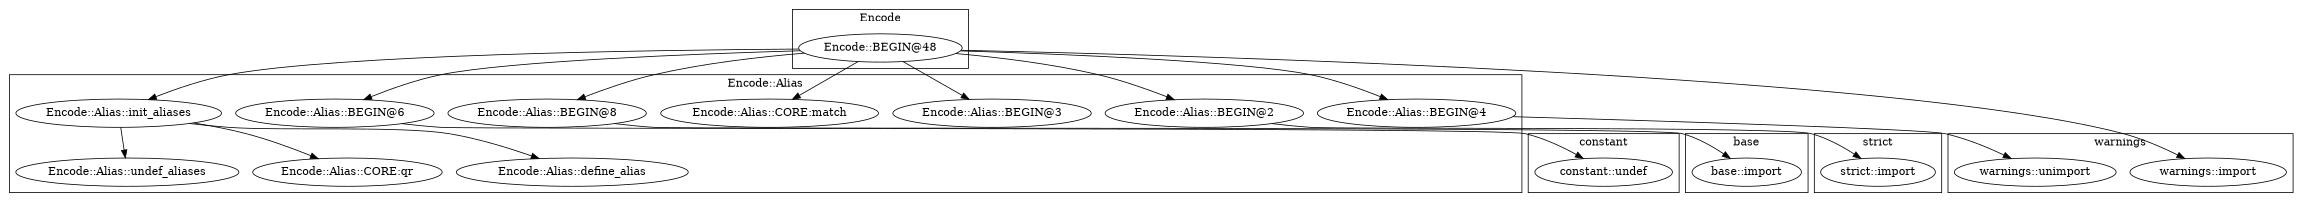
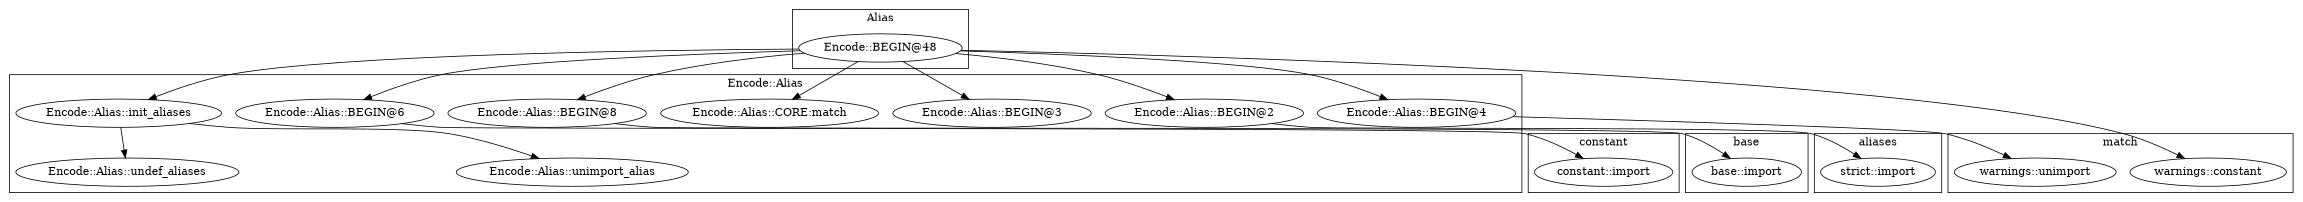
(880, 18) -> (880, 18)
(1878, 143) -> (1878, 143)
(2121, 143) -> (2121, 143)
(347, 172) -> none
(572, 172) -> (572, 172)
(1604, 172) -> (1604, 172)
(2208, 172) -> (2208, 172)
